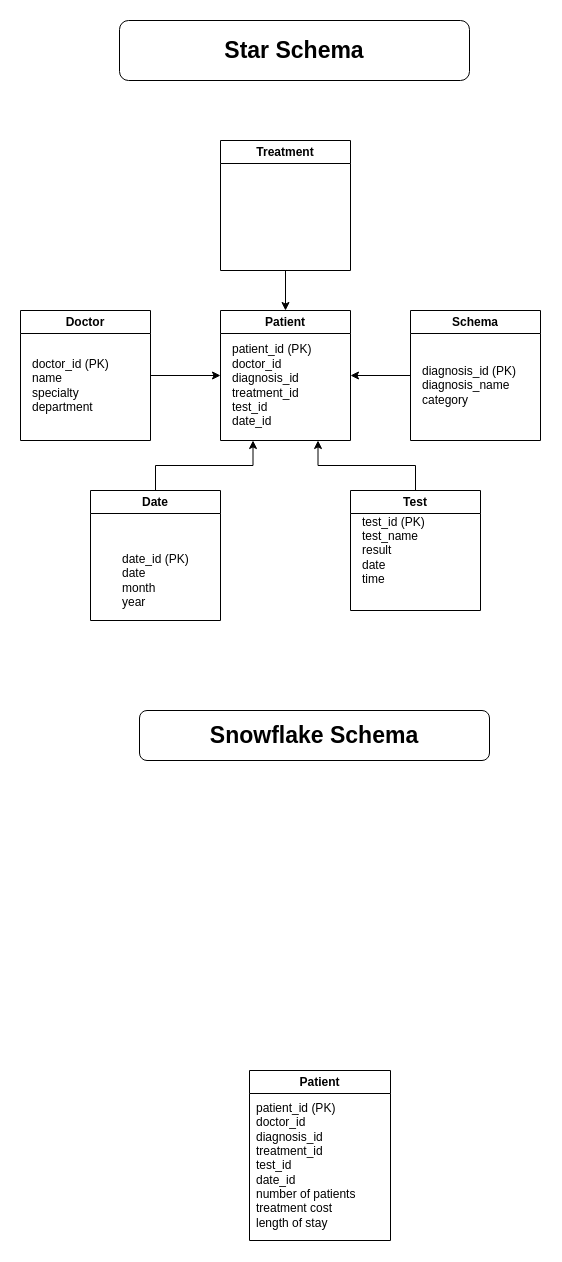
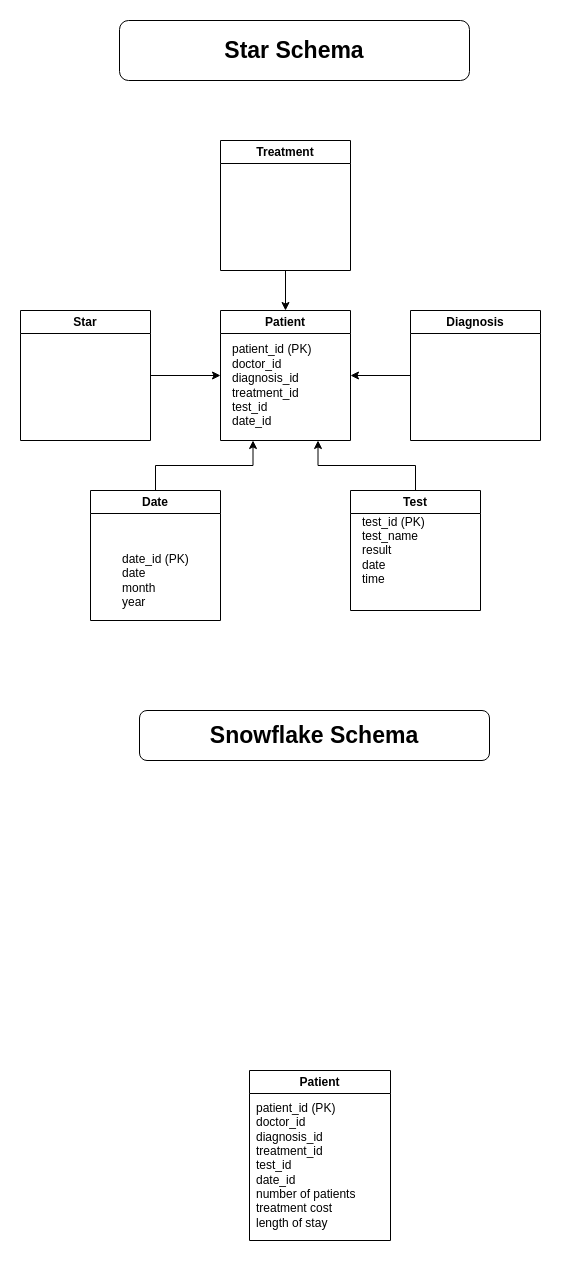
(86, 323) -> (86, 323)
(476, 323) -> (476, 323)
(81, 386) -> none
(481, 386) -> none
